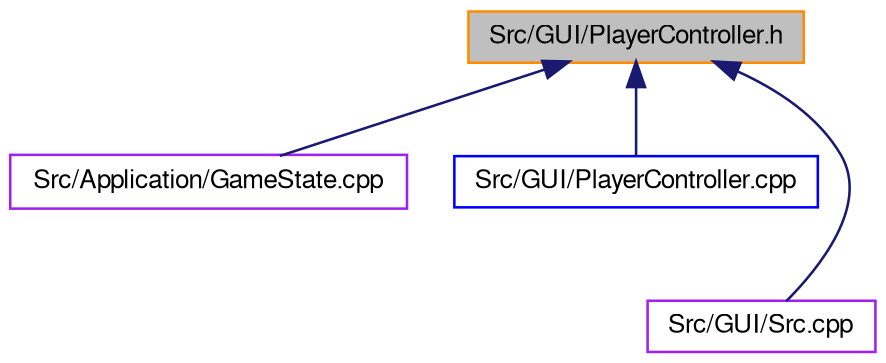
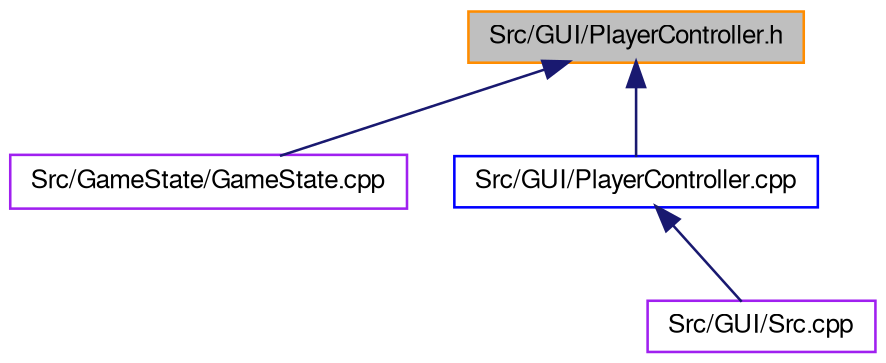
(847, 170) -> (707, 264)
(209, 182) -> (209, 182)
